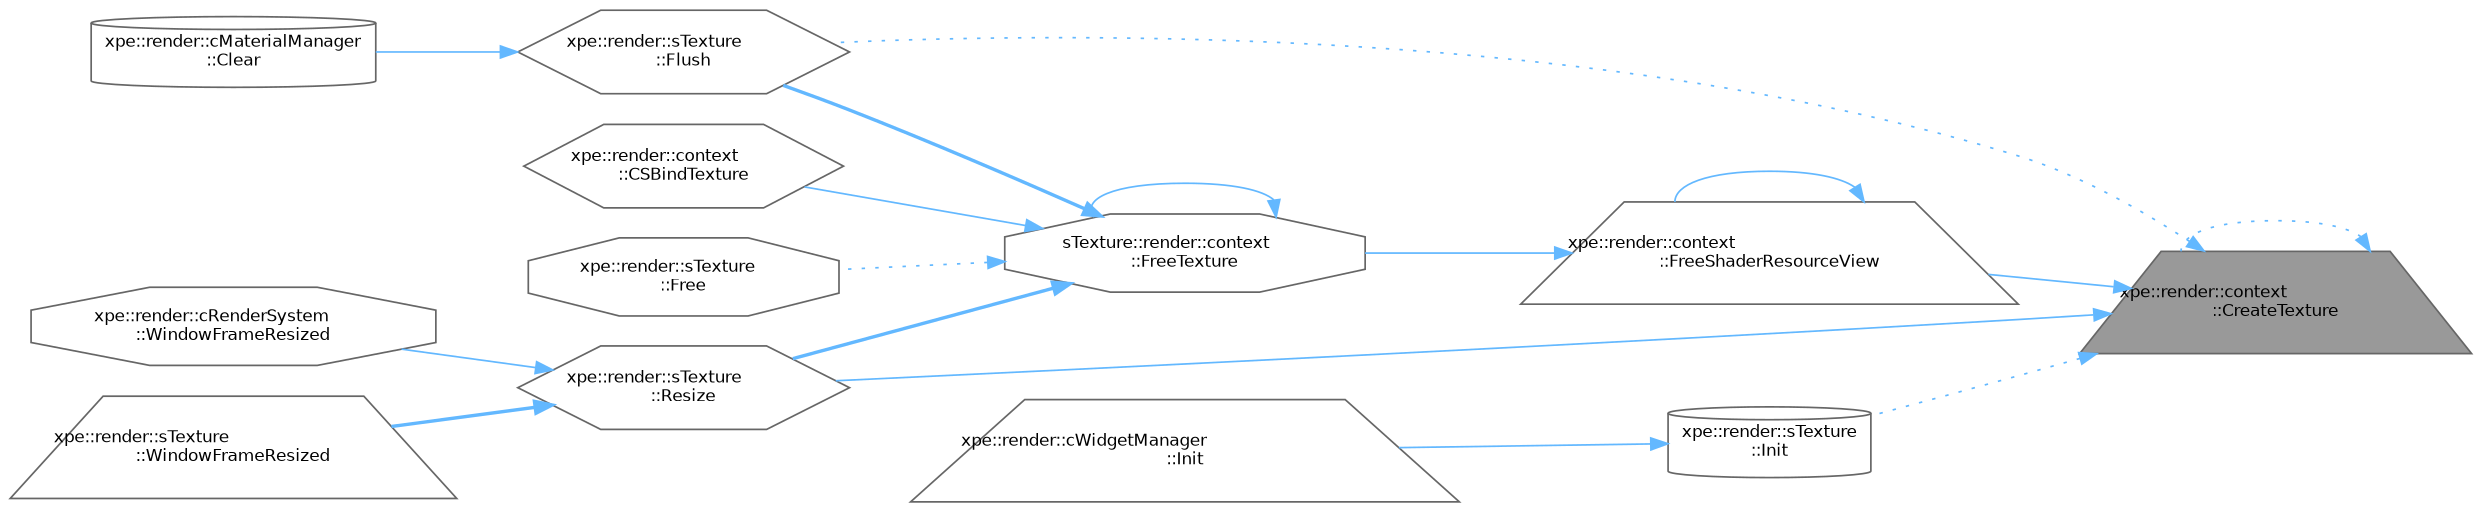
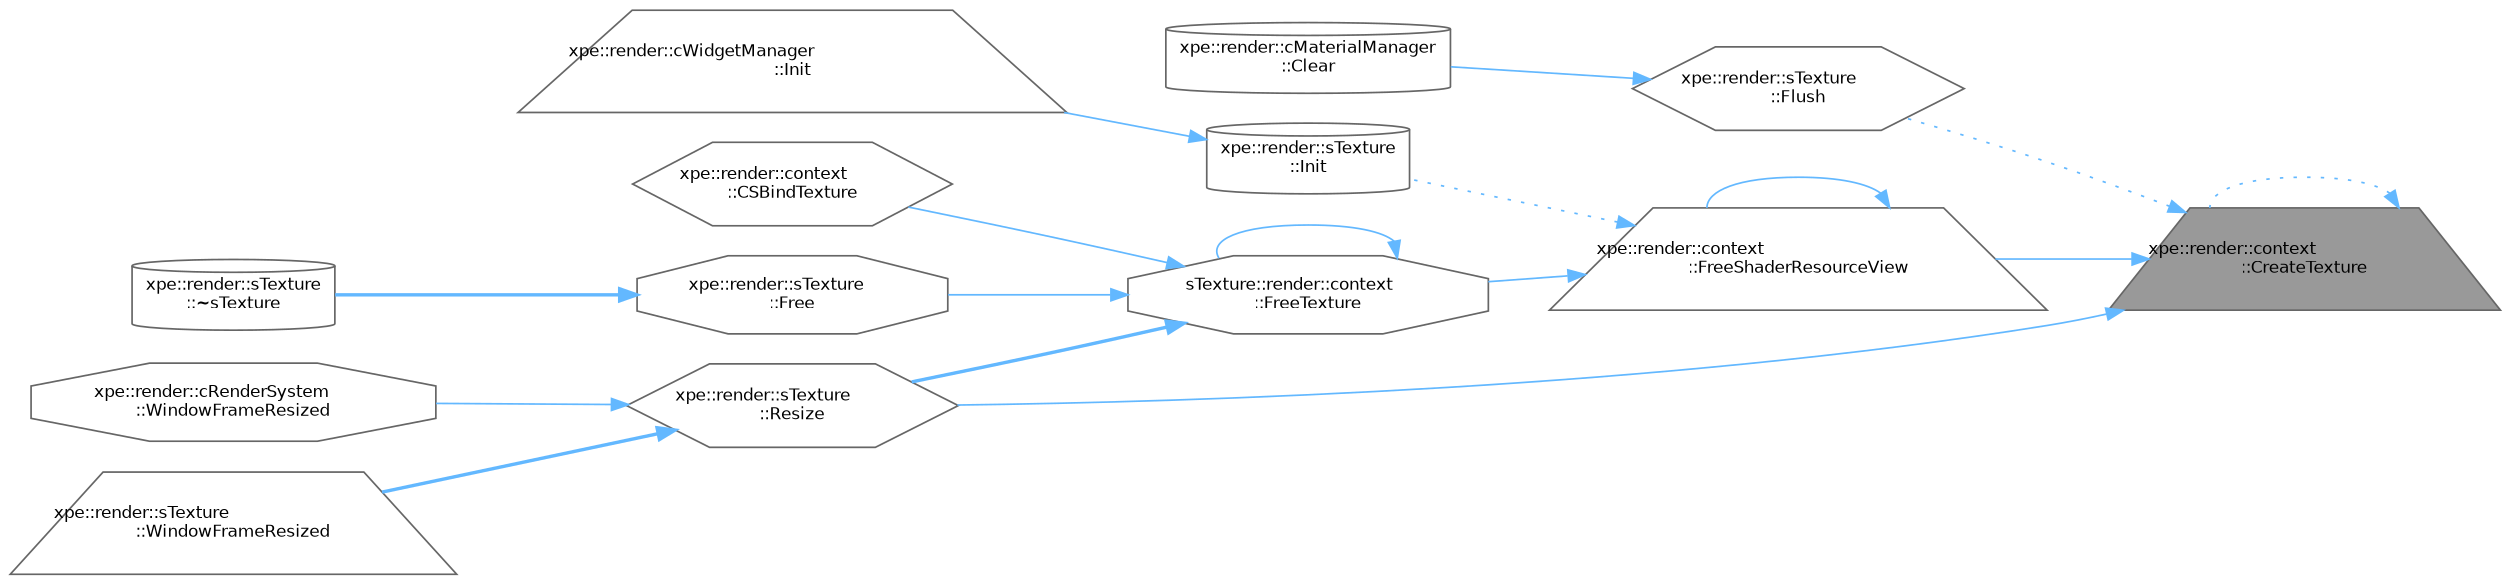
(935, 145) -> none
(914, 266) -> (1029, 295)
none -> (233, 295)
(1976, 388) -> (1514, 201)
